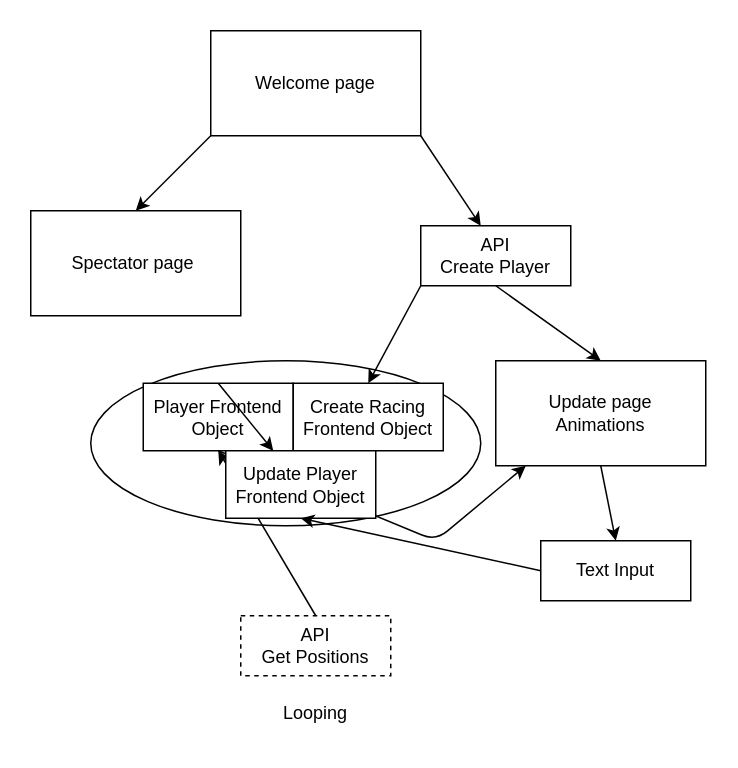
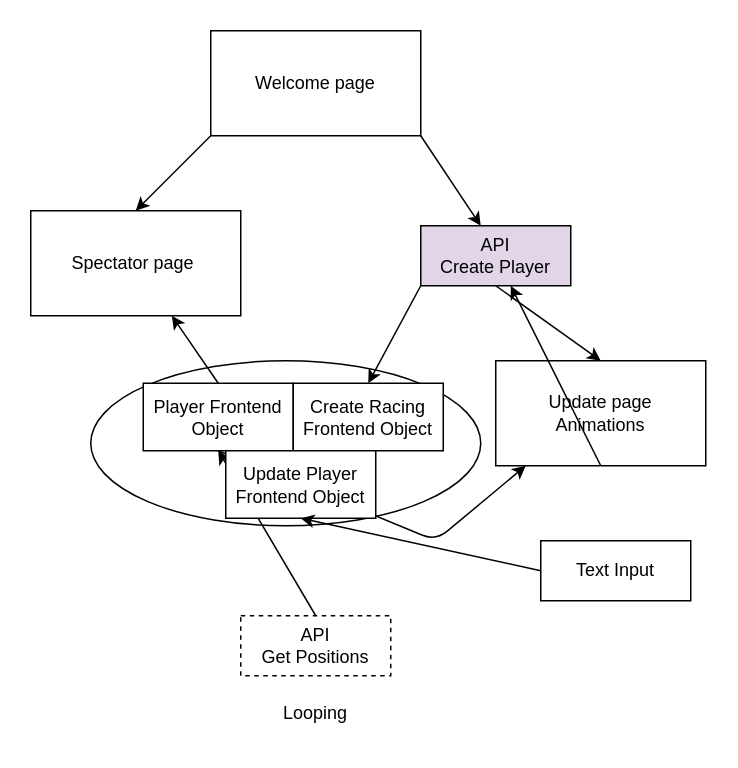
(496, 256) -> (496, 256)
(242, 413) -> (198, 353)
(607, 499) -> (561, 387)
